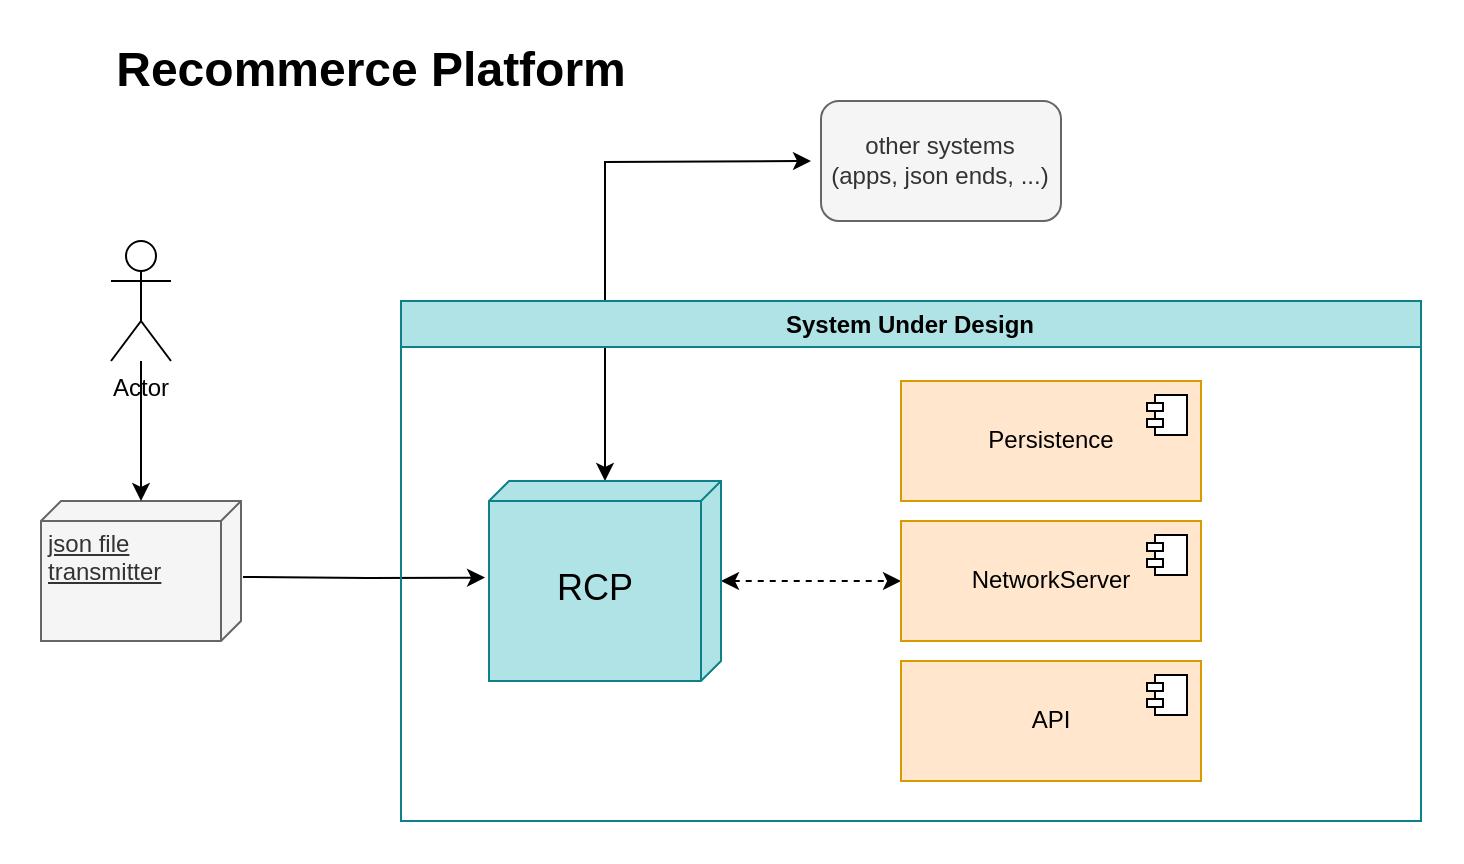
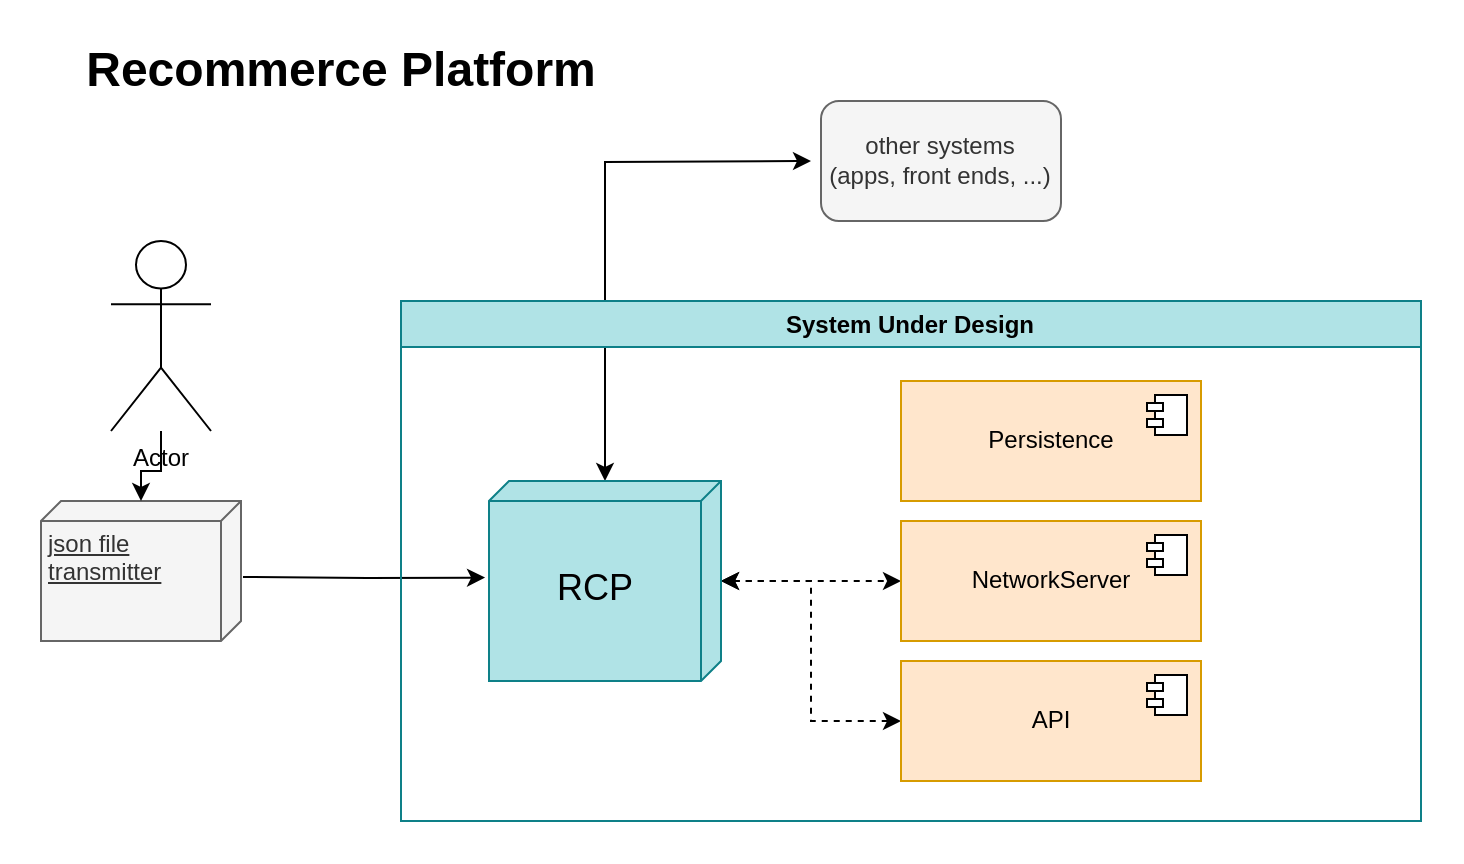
(371, 71) -> (341, 71)
(941, 161) -> (941, 161)
(141, 301) -> (161, 336)
none -> (811, 691)
